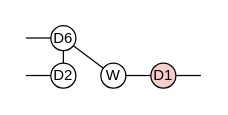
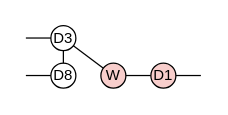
(63, 38) -> (63, 38)
(63, 76) -> (63, 76)
(113, 76) -> (113, 76)
